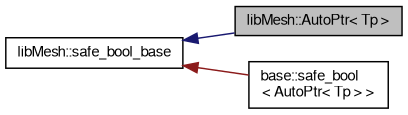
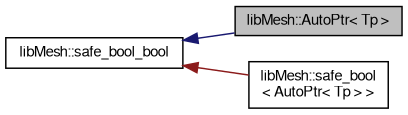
(94, 53) -> (94, 53)
(319, 85) -> (319, 85)
